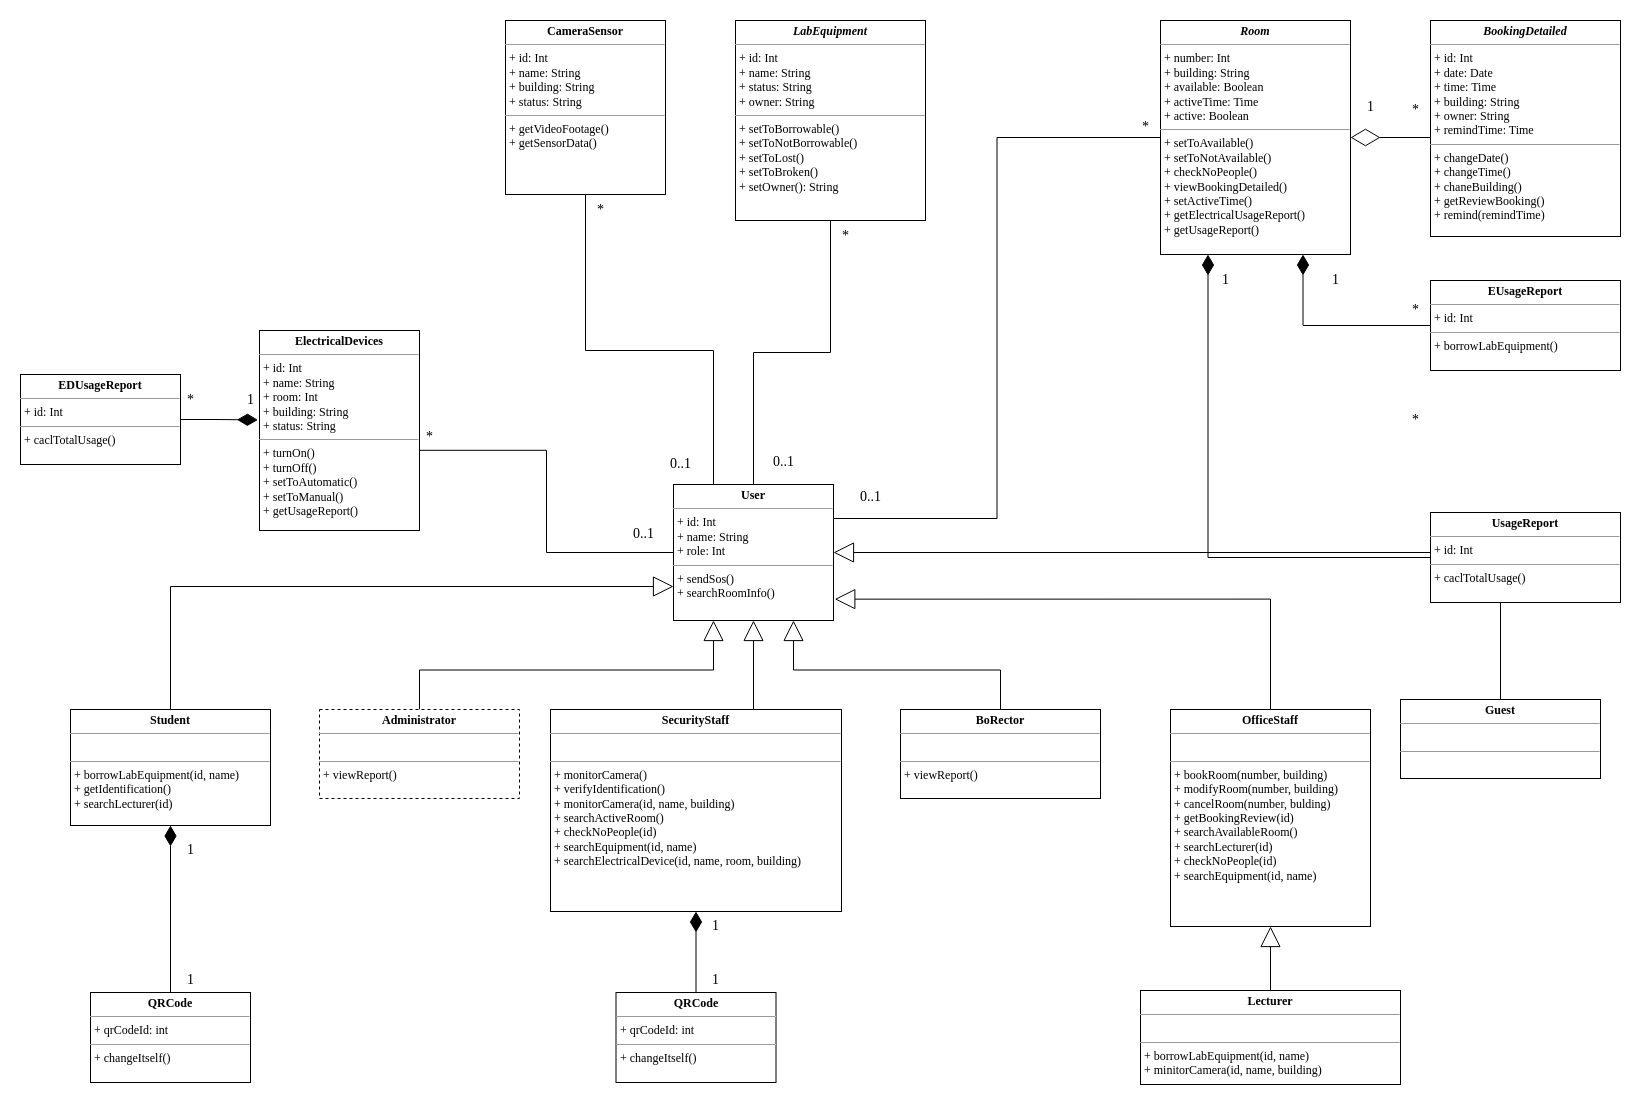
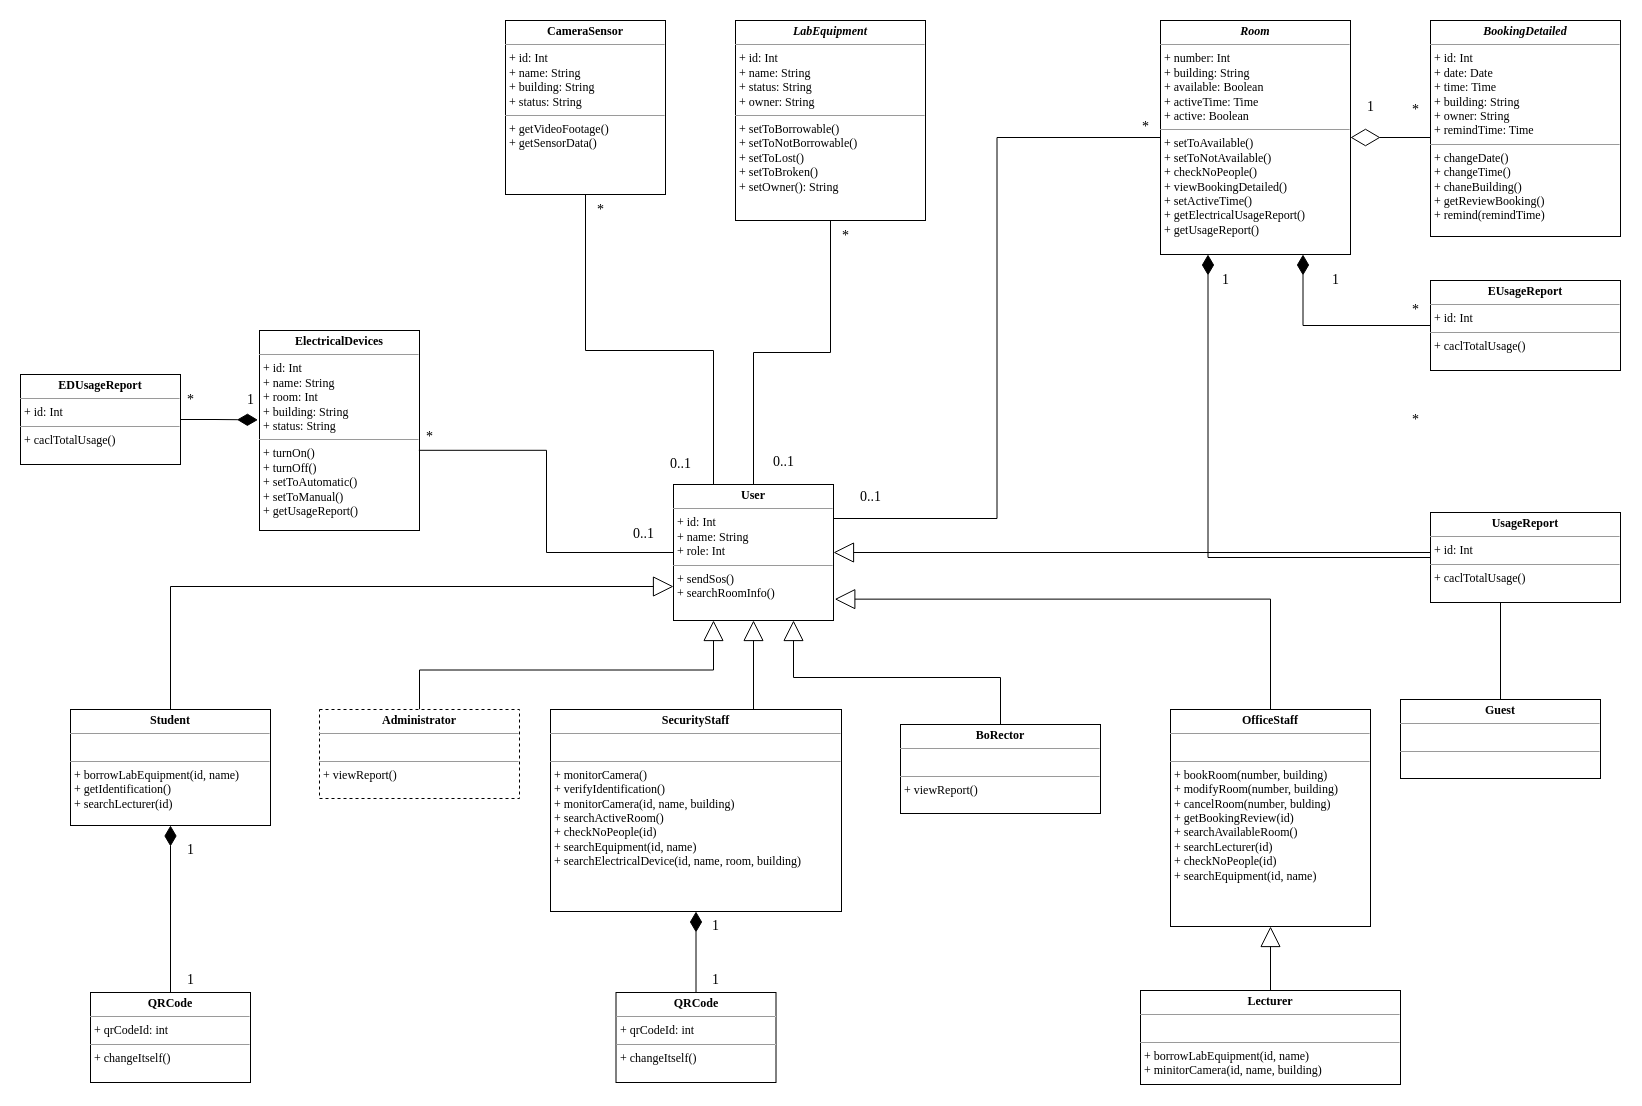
(1501, 302) -> (1486, 302)
(1001, 754) -> (1001, 769)
